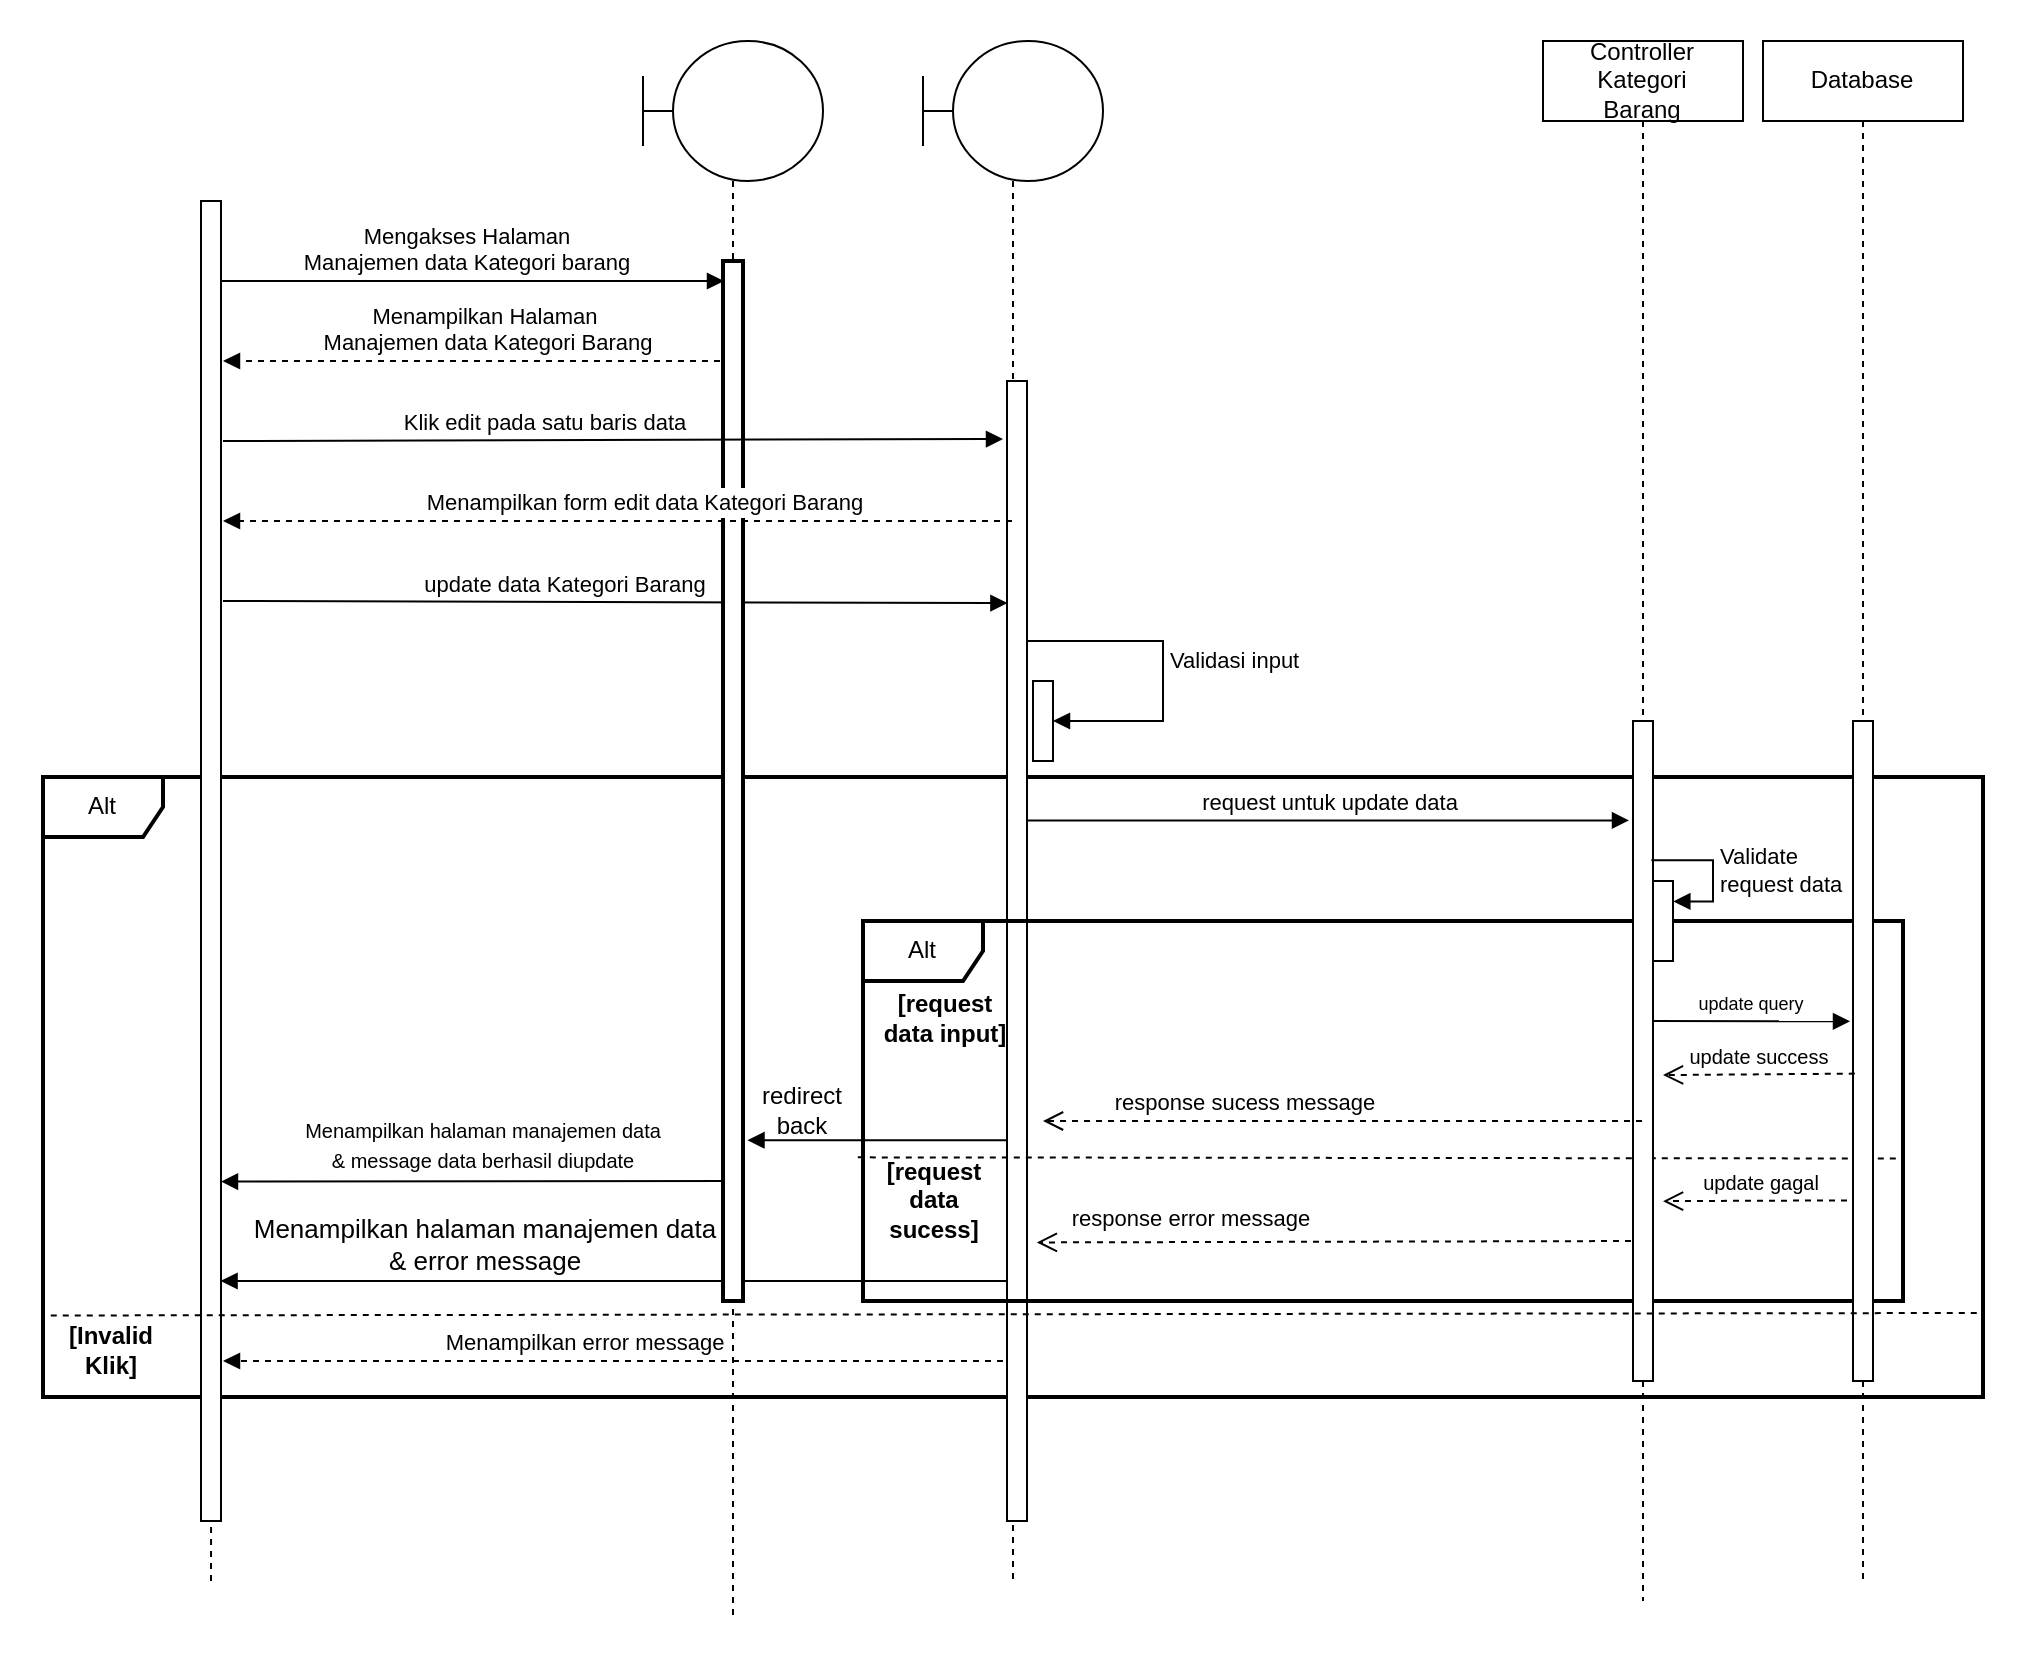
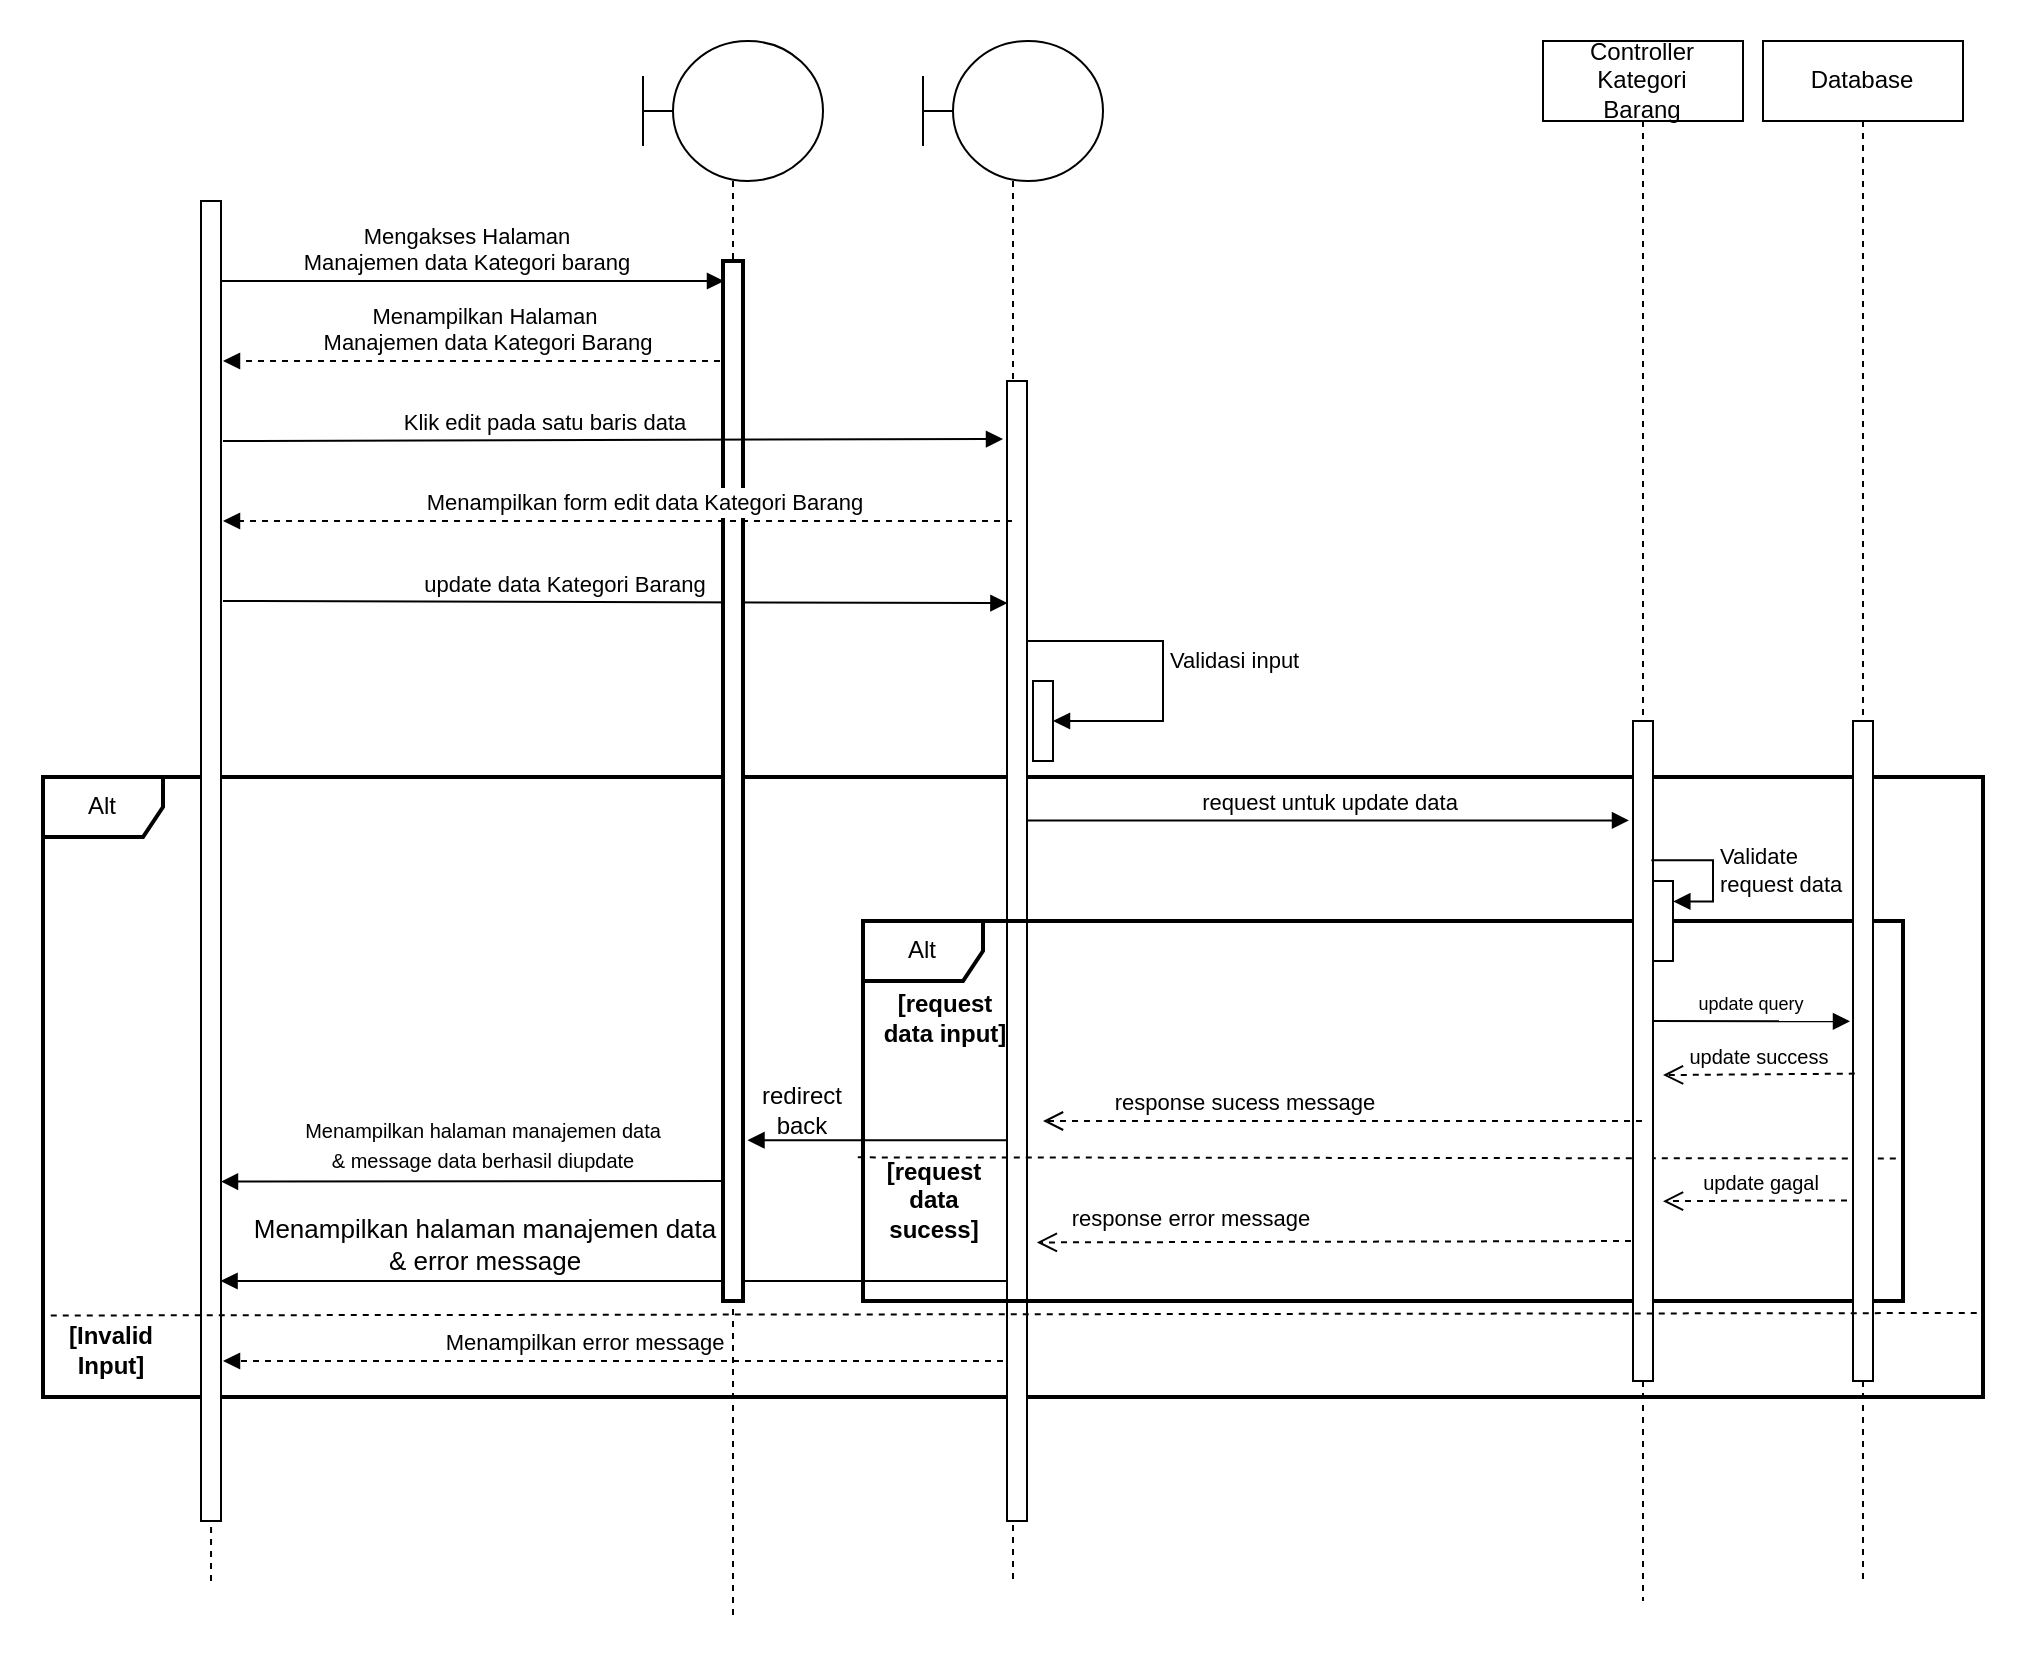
(112, 1351) -> (112, 1351)
